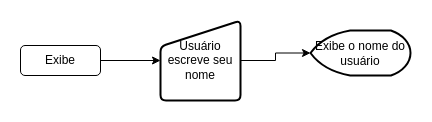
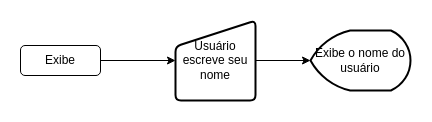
(361, 53) -> (361, 61)
(201, 61) -> (216, 61)
